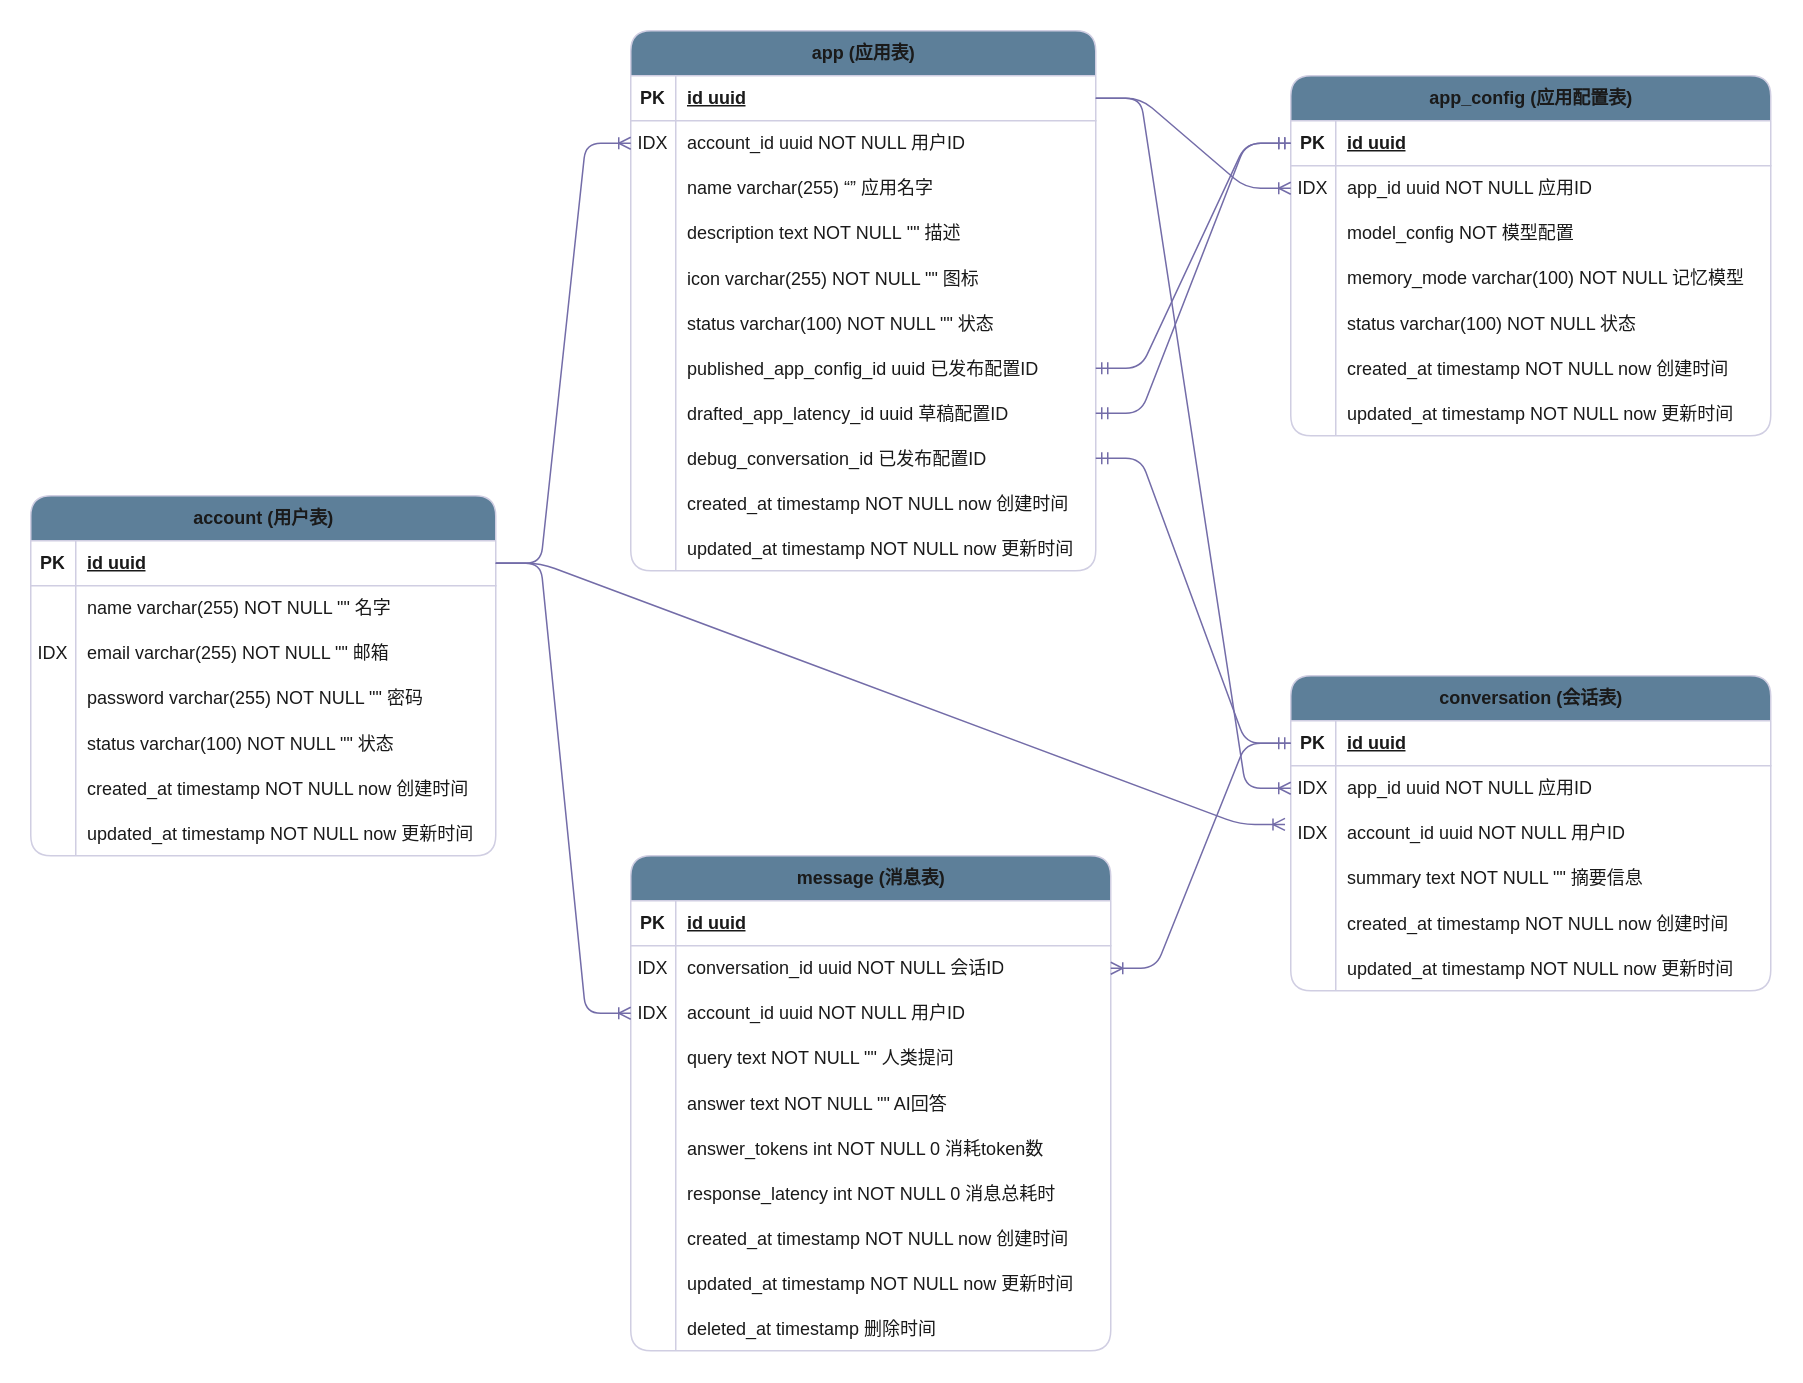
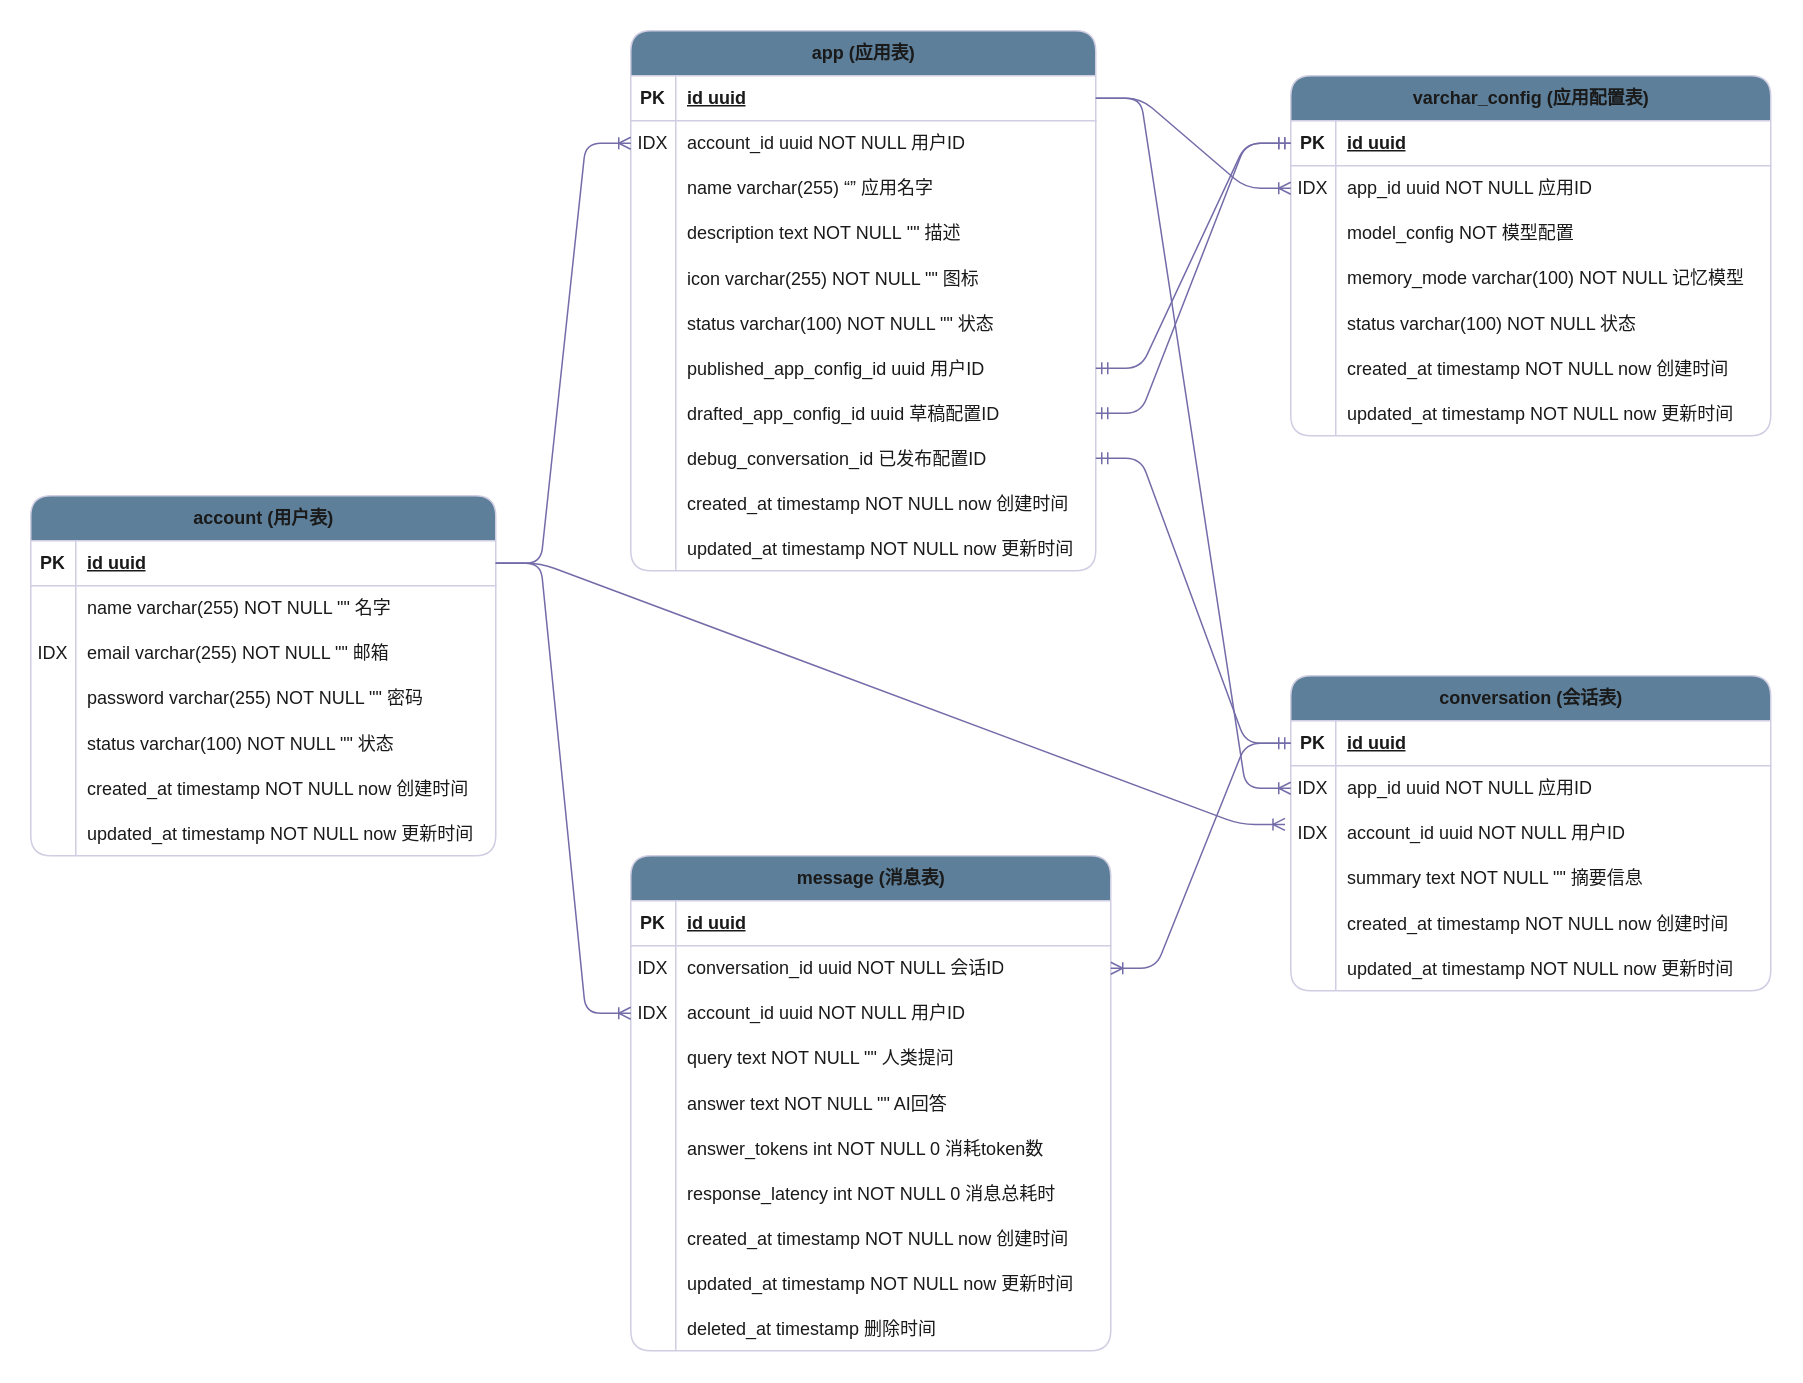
(1532, 98) -> (1532, 98)
(872, 369) -> (845, 369)
(863, 414) -> (857, 414)
